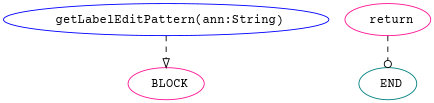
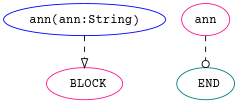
(166, 20) -> (85, 20)
(388, 20) -> (206, 20)
